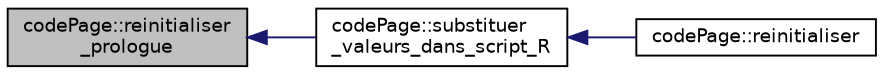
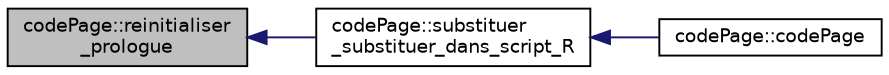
(442, 37) -> (453, 37)
(756, 37) -> (770, 37)
